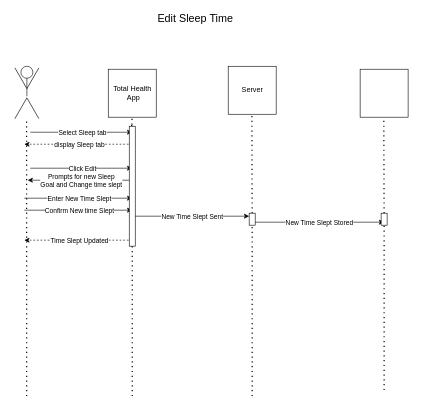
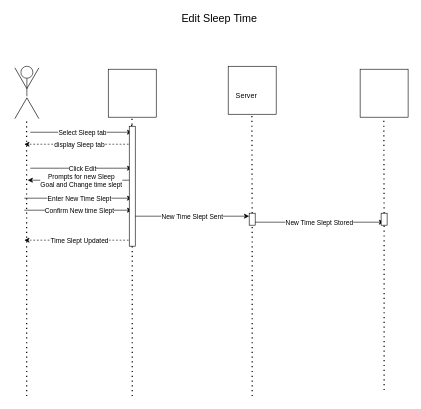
(195, 18) -> (219, 18)
(252, 90) -> (246, 96)
(132, 93) -> none
